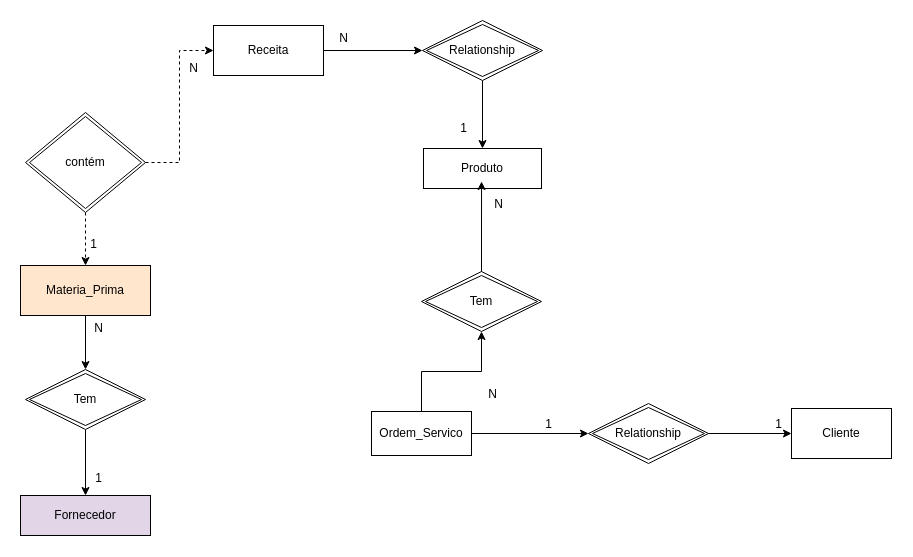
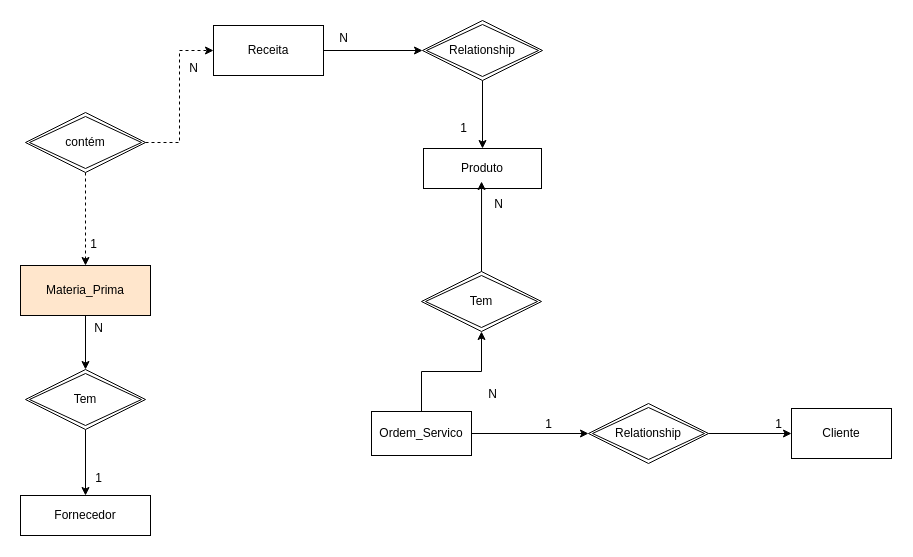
(86, 163) -> (86, 143)
(86, 516) -> (86, 516)
